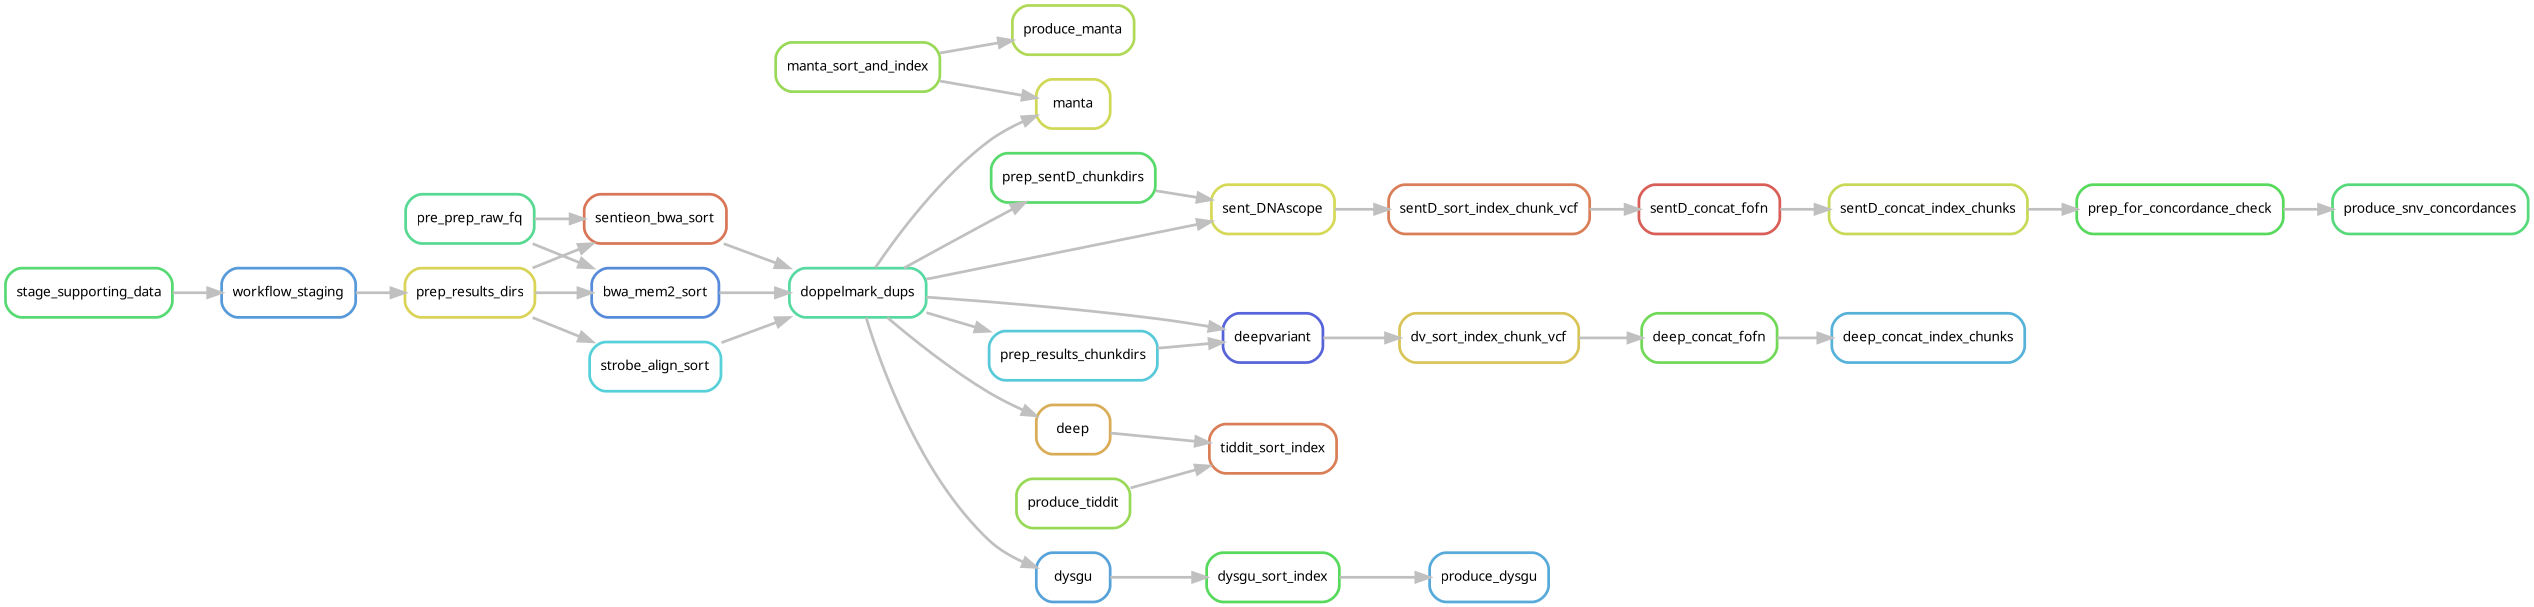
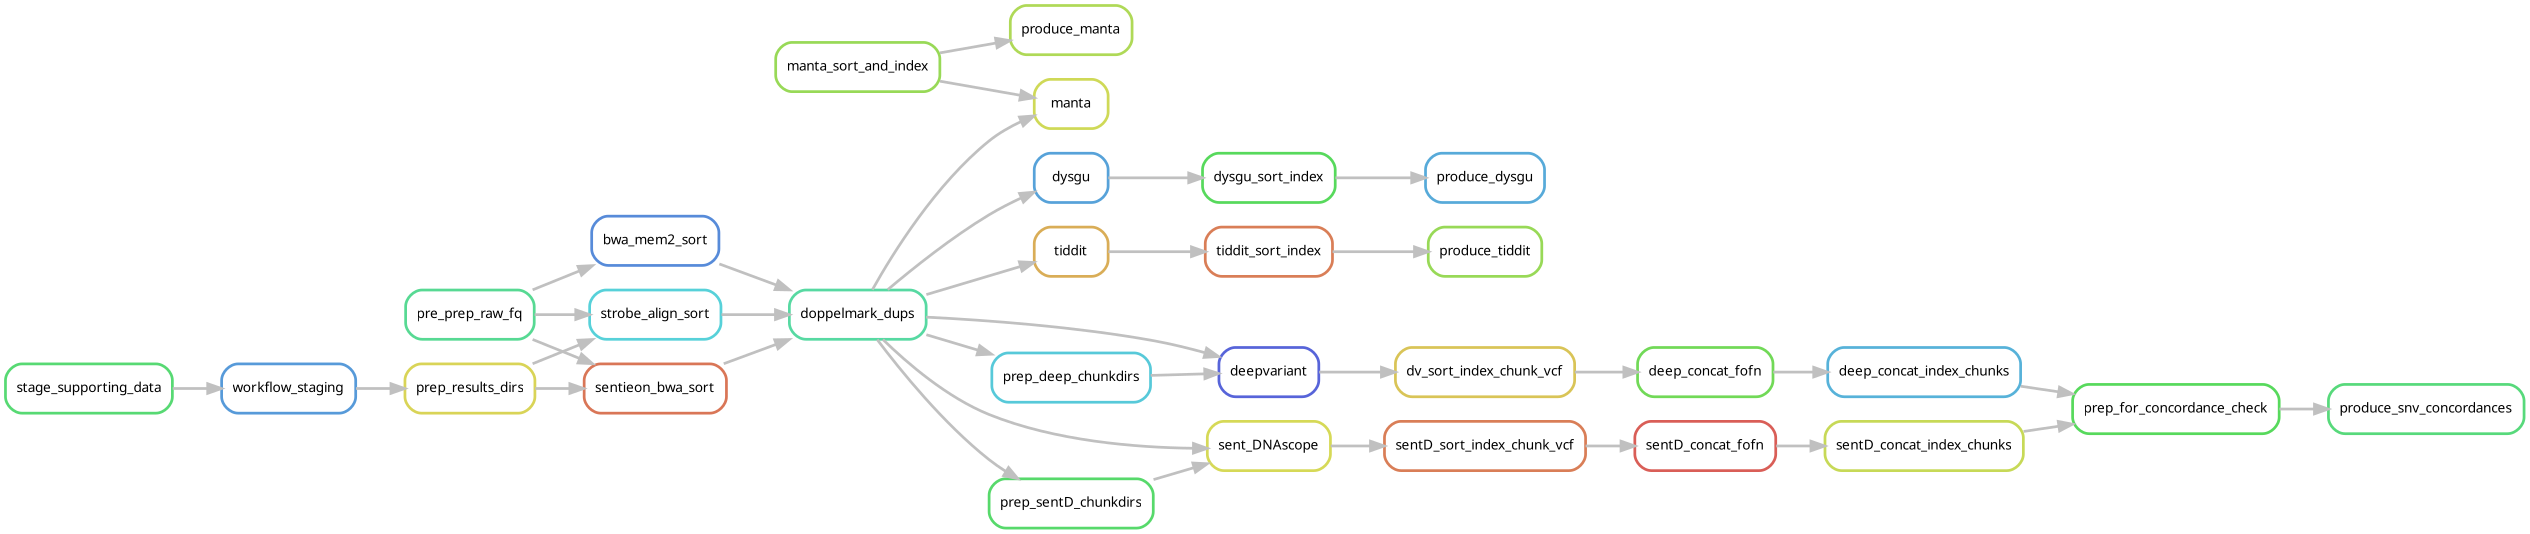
(556, 293) -> none
none -> (555, 315)
(1073, 356) -> (1071, 378)
none -> (2040, 389)
(1073, 430) -> (1071, 252)
(1163, 479) -> (1373, 252)
